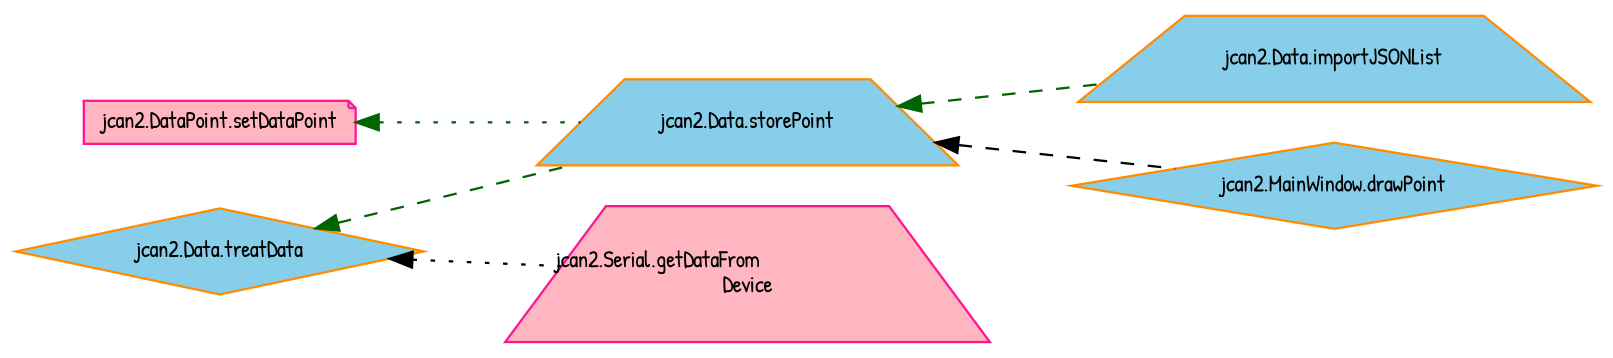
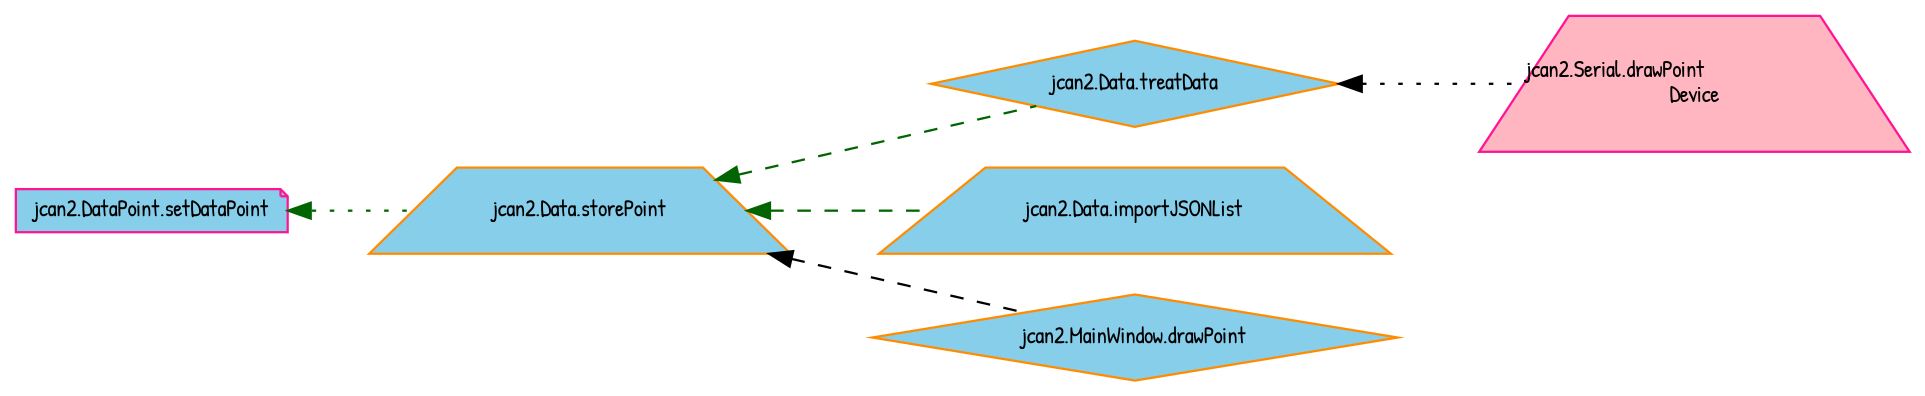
(220, 122) -> (152, 211)
(454, 194) -> (887, 140)
(748, 274) -> (1694, 84)
